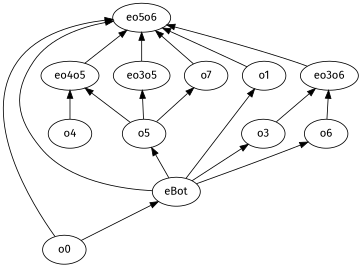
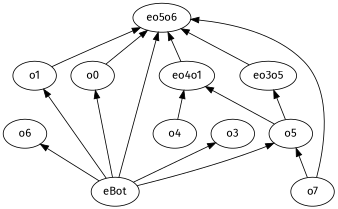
(70, 76) -> (187, 76)
(329, 76) -> none
(172, 107) -> (303, 167)
(116, 223) -> (105, 138)
